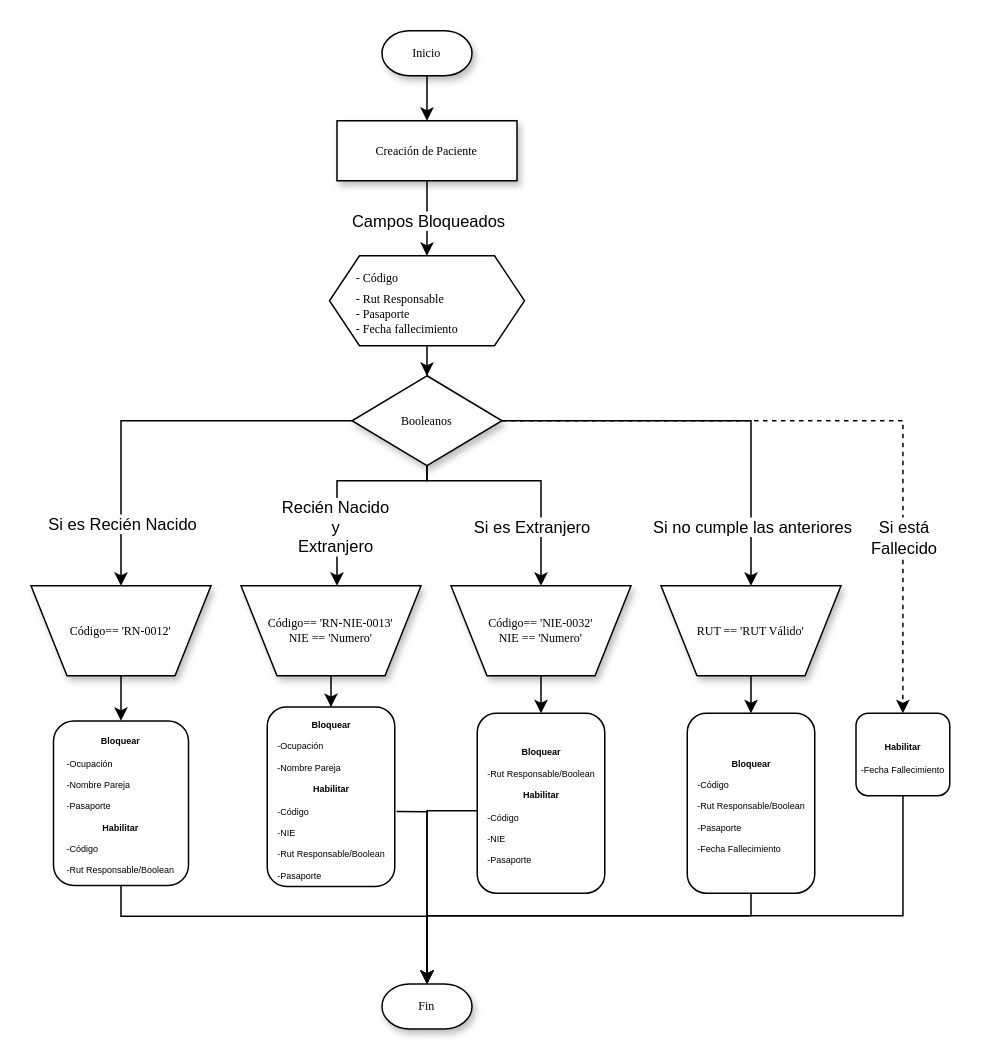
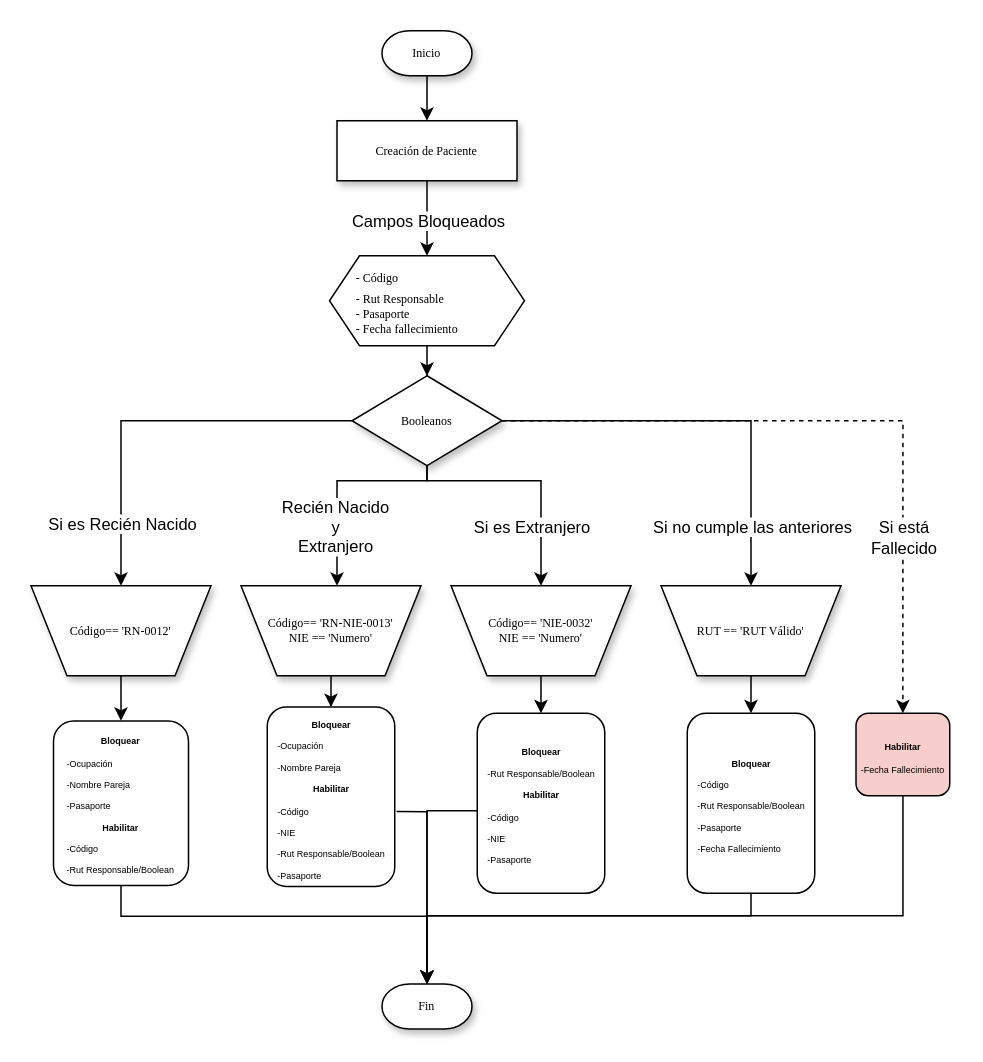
(903, 755) -> (903, 755)
